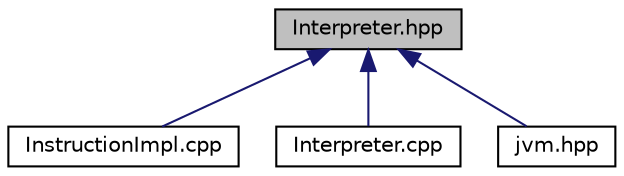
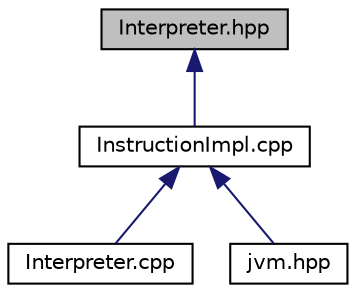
(472, 93) -> (249, 214)
(368, 99) -> (140, 214)
